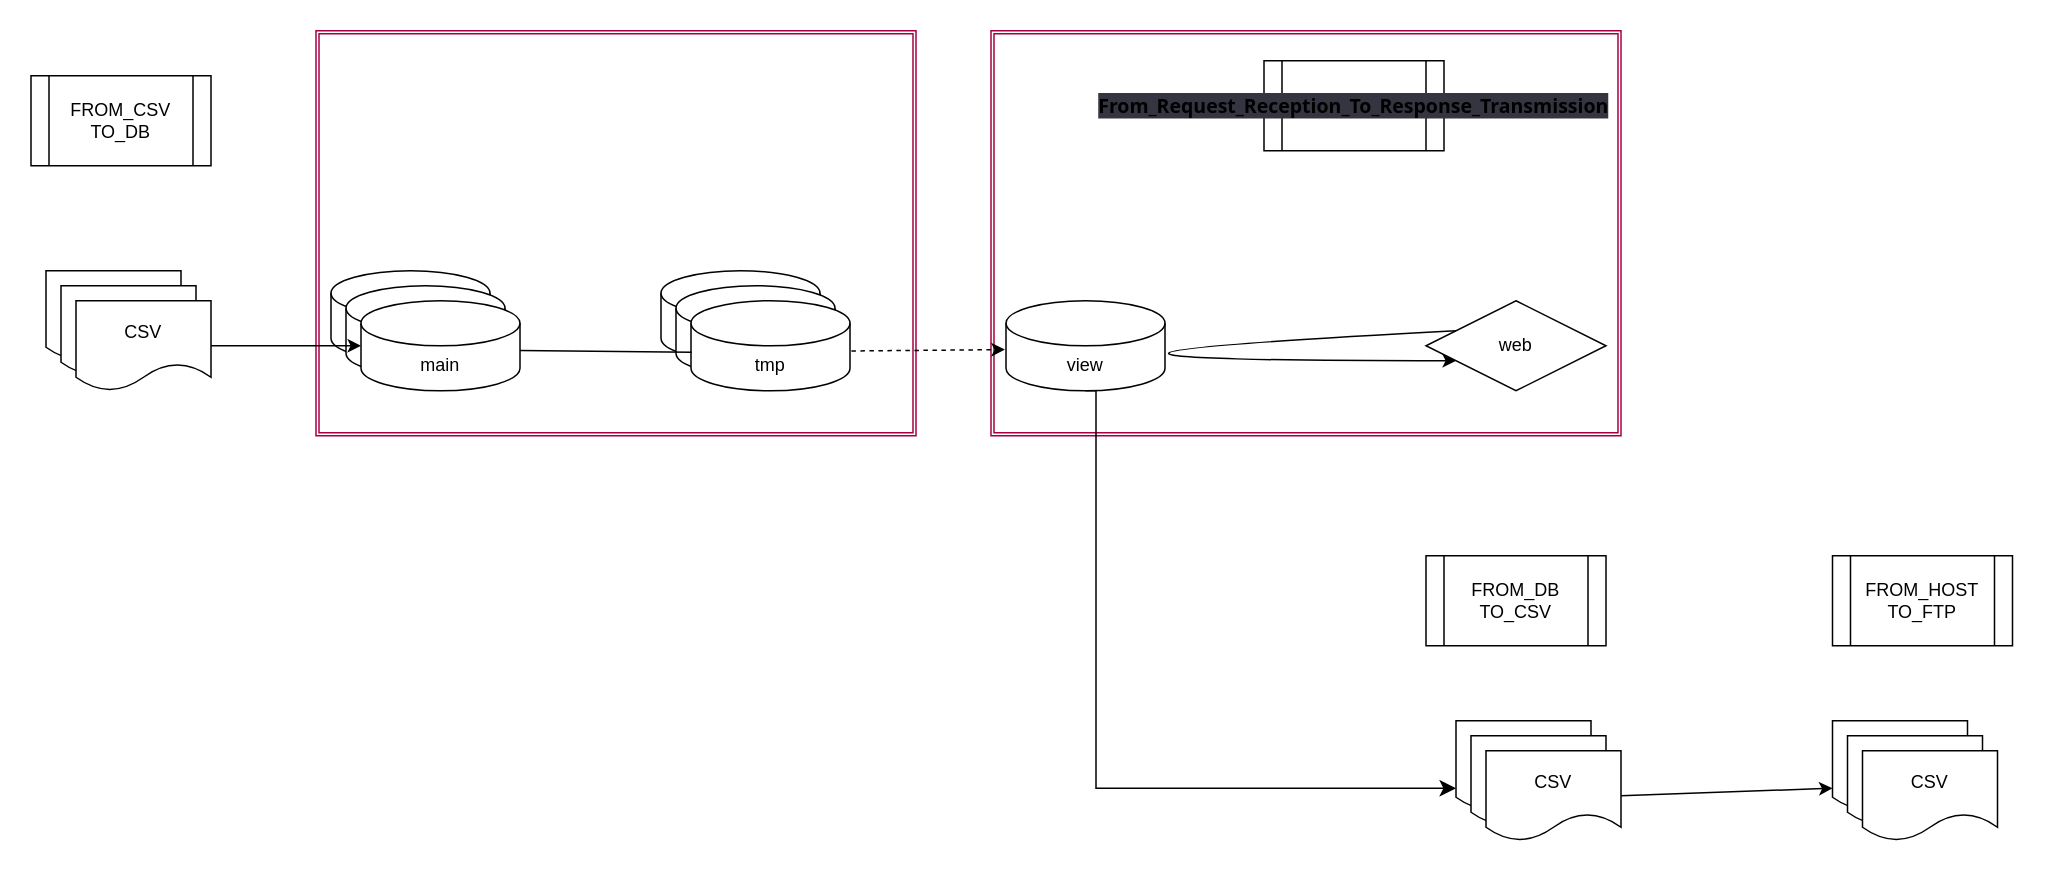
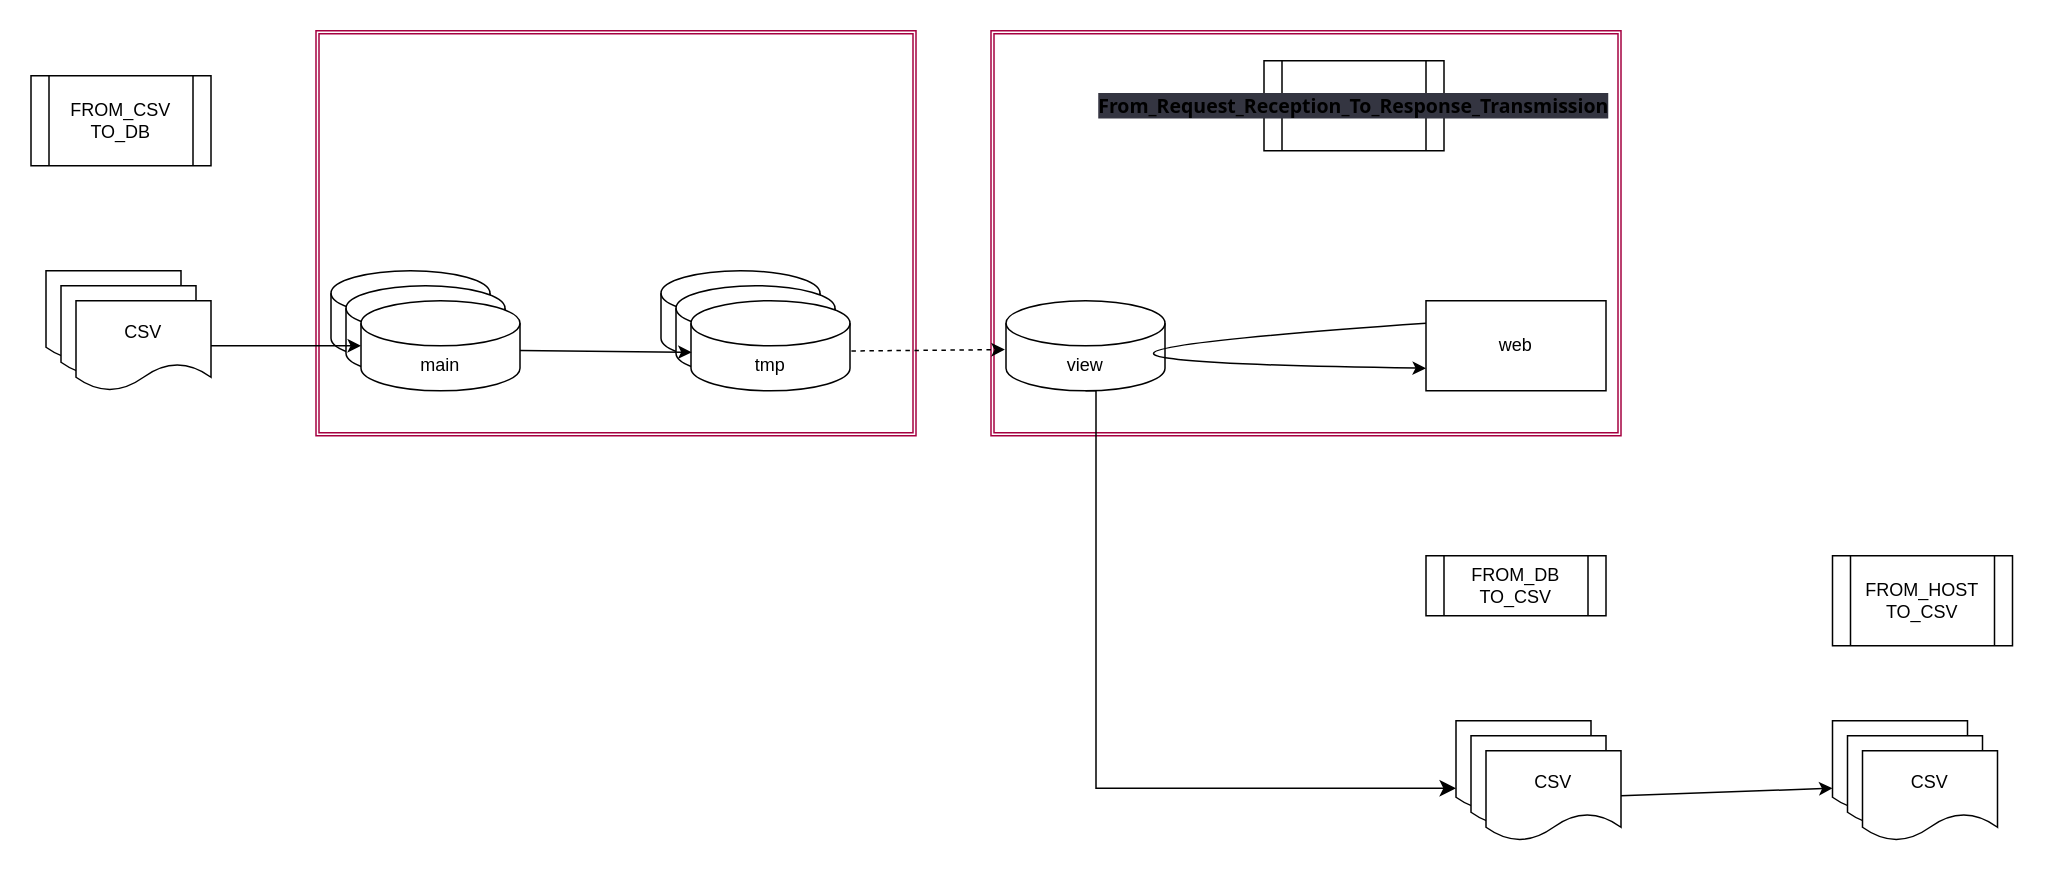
(1516, 346) -> (1516, 346)
(684, 352) -> (680, 352)
(1516, 601) -> (1516, 586)
(1922, 601) -> (1922, 601)
